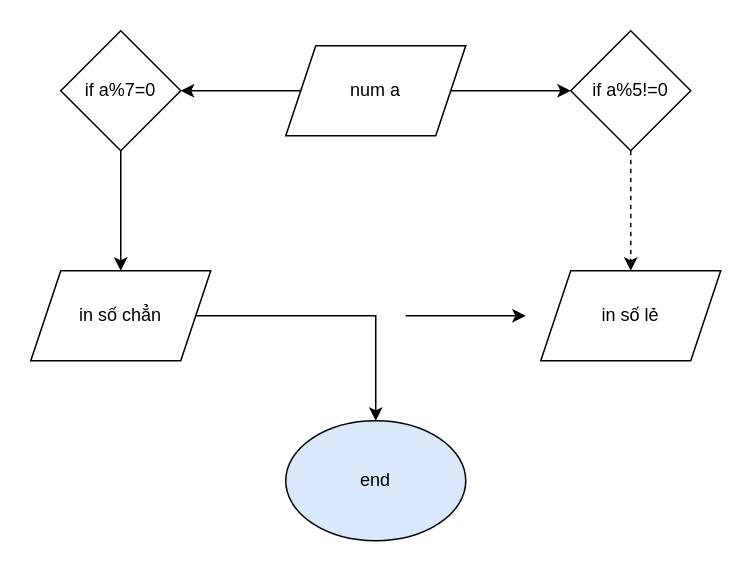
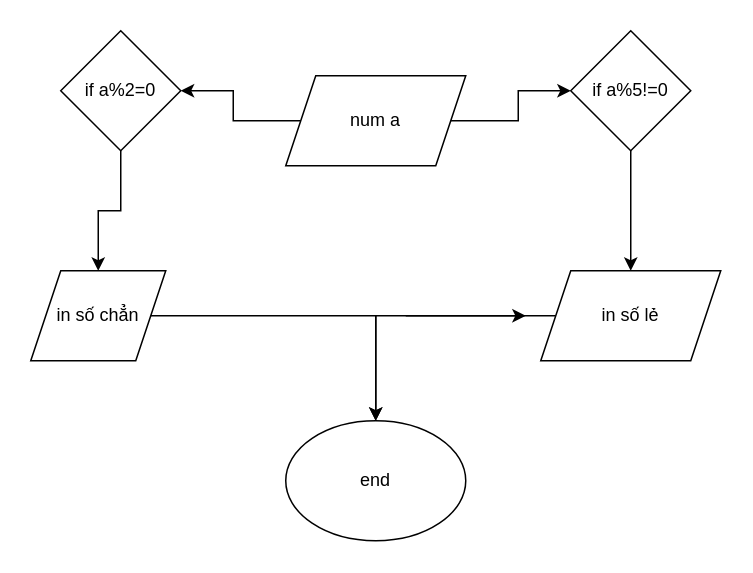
(121, 91) -> (121, 91)
(376, 91) -> (376, 121)
(631, 206) -> (631, 206)
(121, 316) -> (98, 316)
none -> (538, 316)
(376, 481) -> (376, 481)
